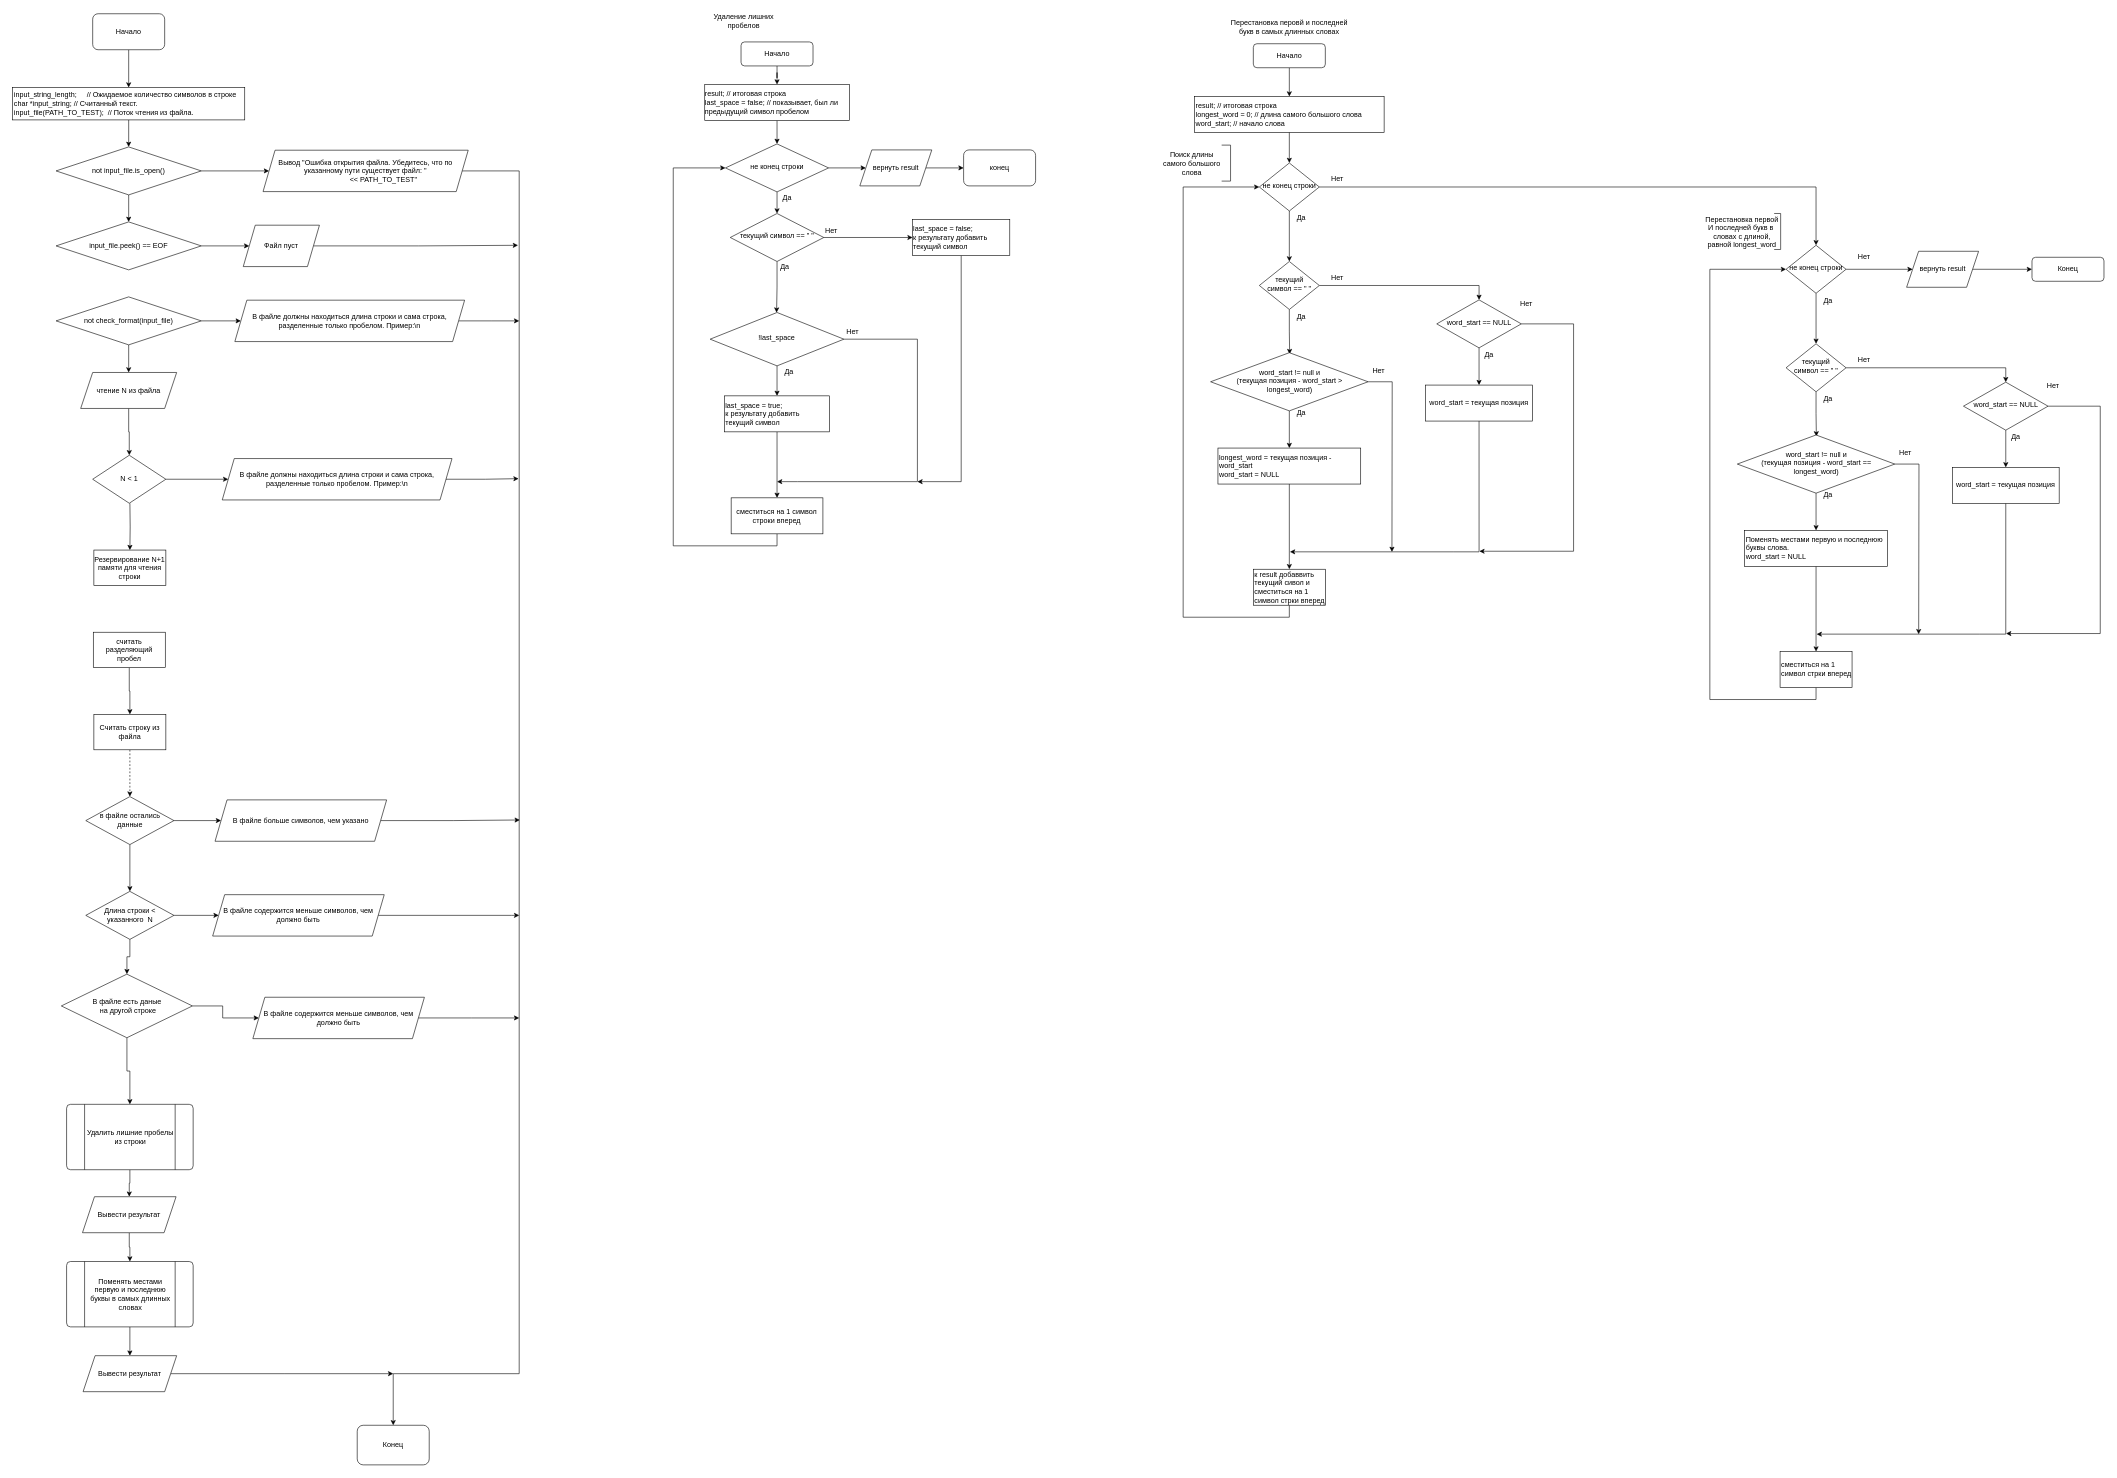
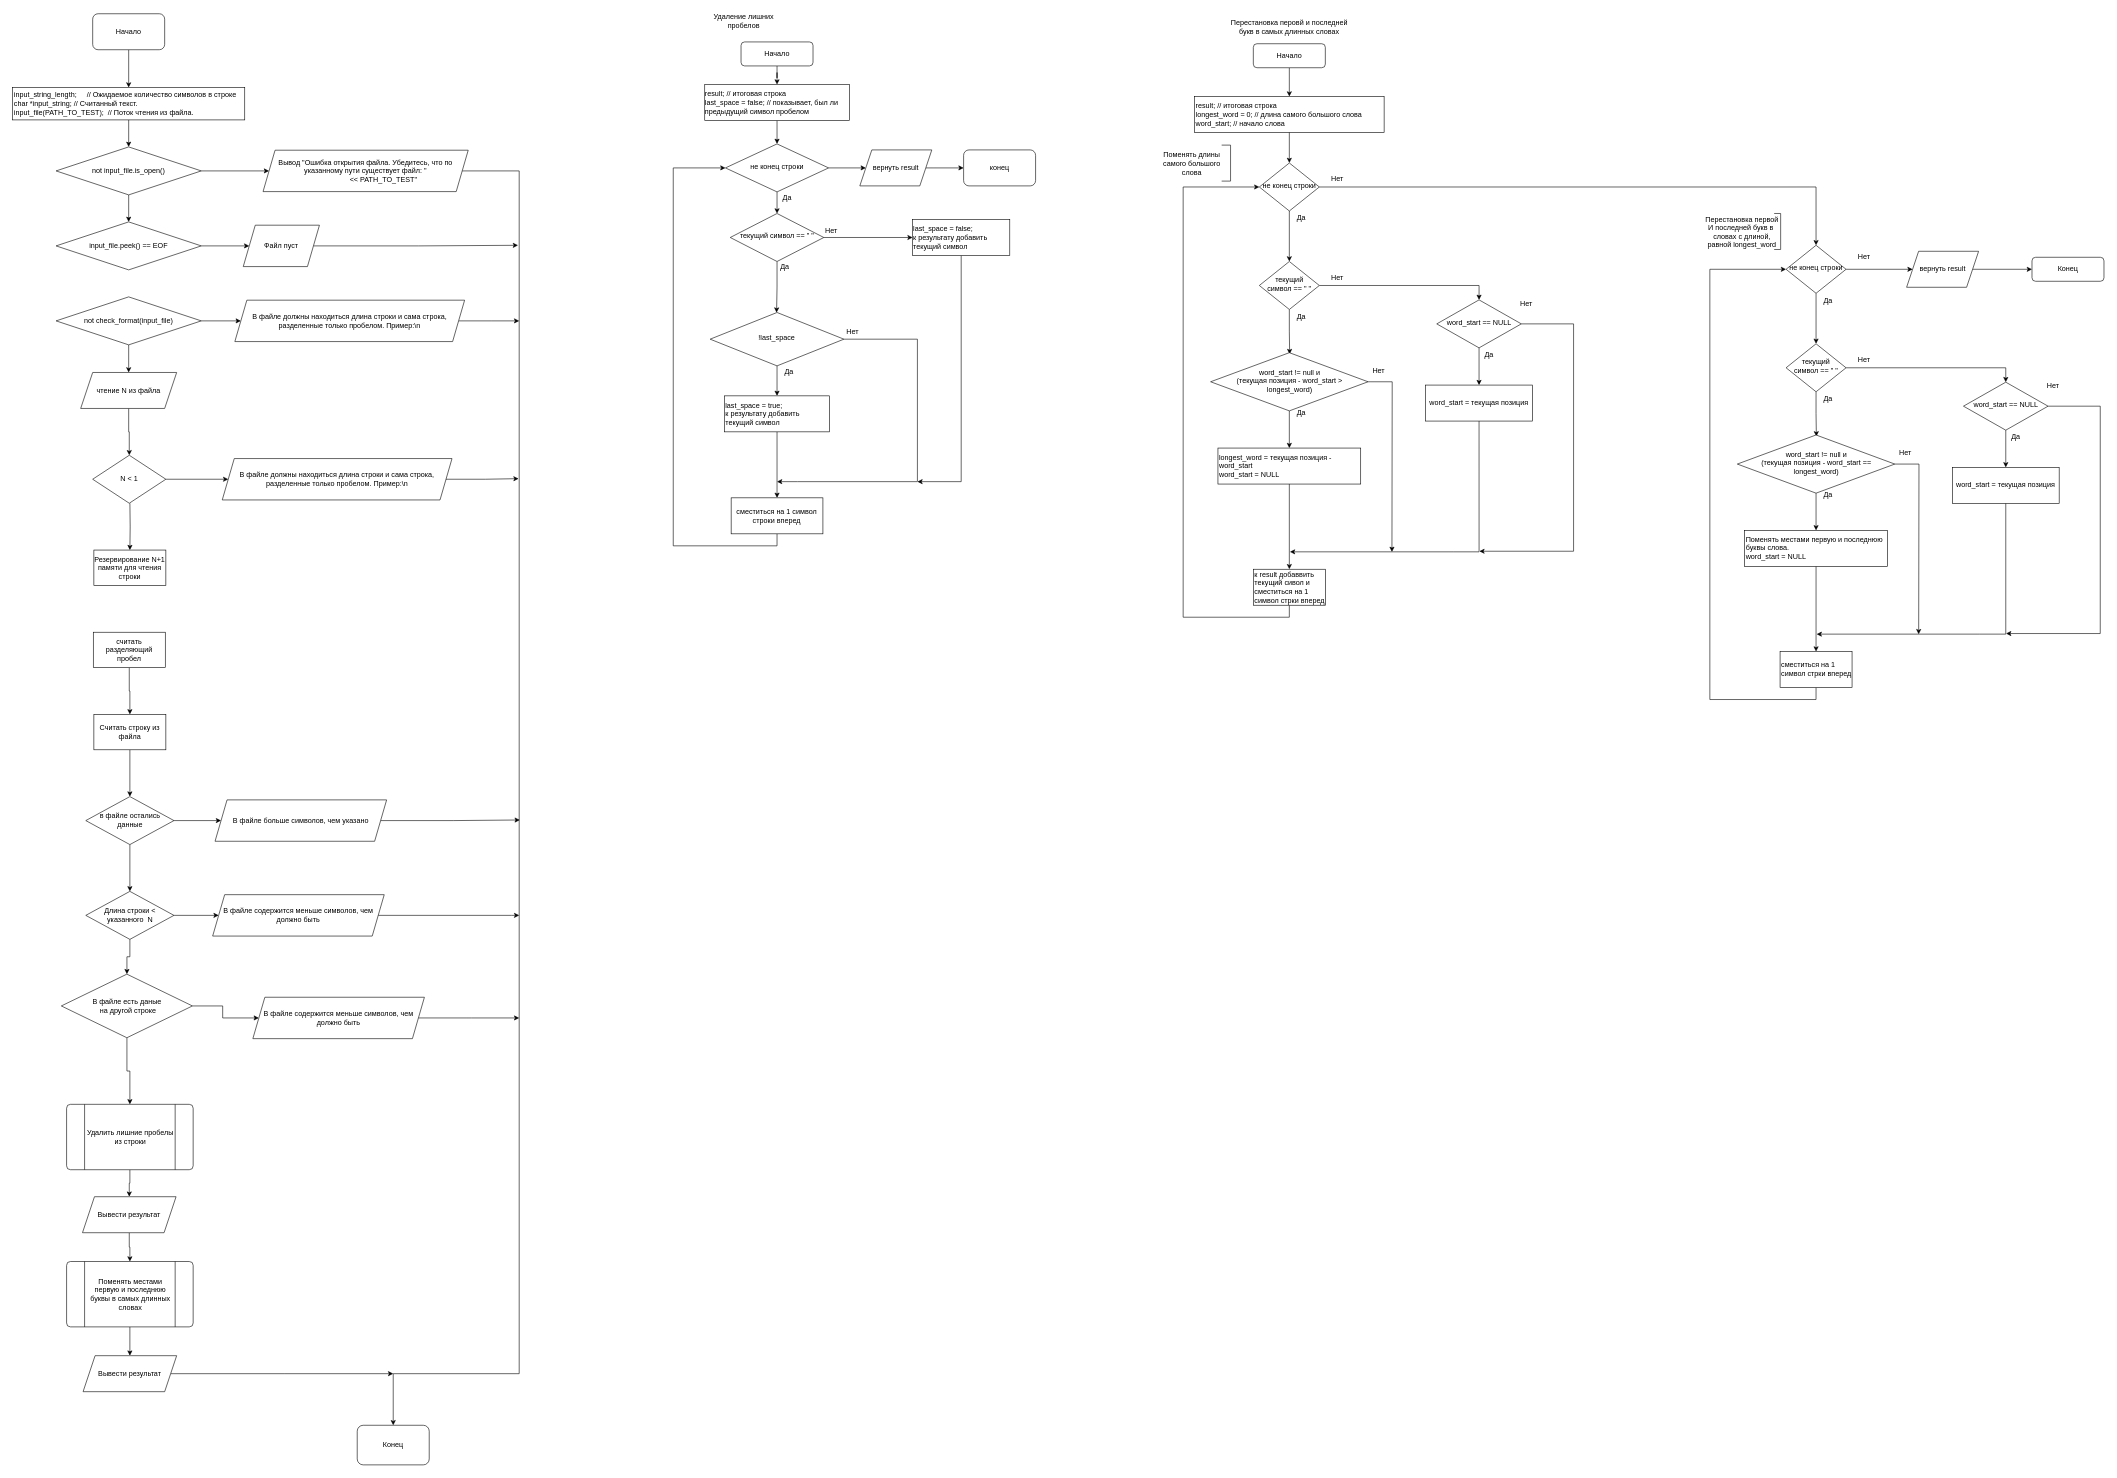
(1192, 164) -> (1192, 164)
(130, 771) -> (130, 771)
